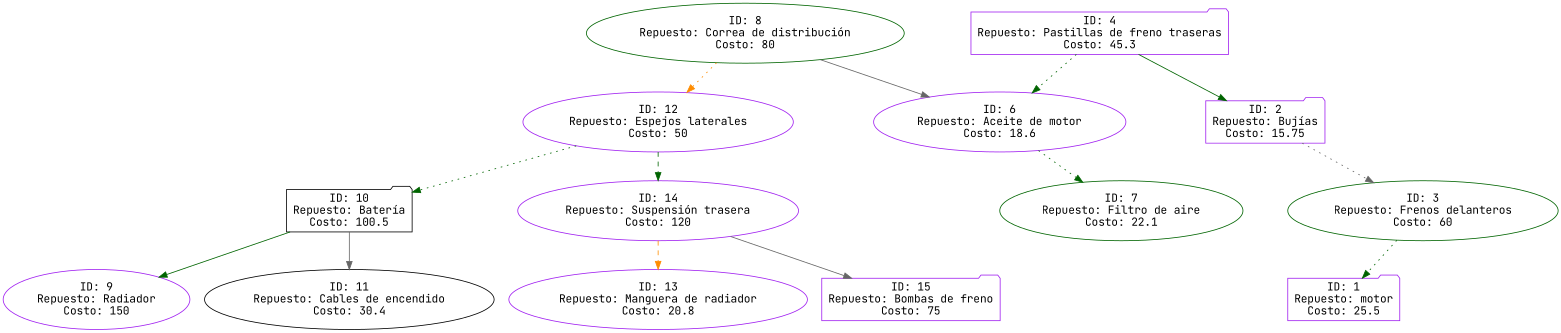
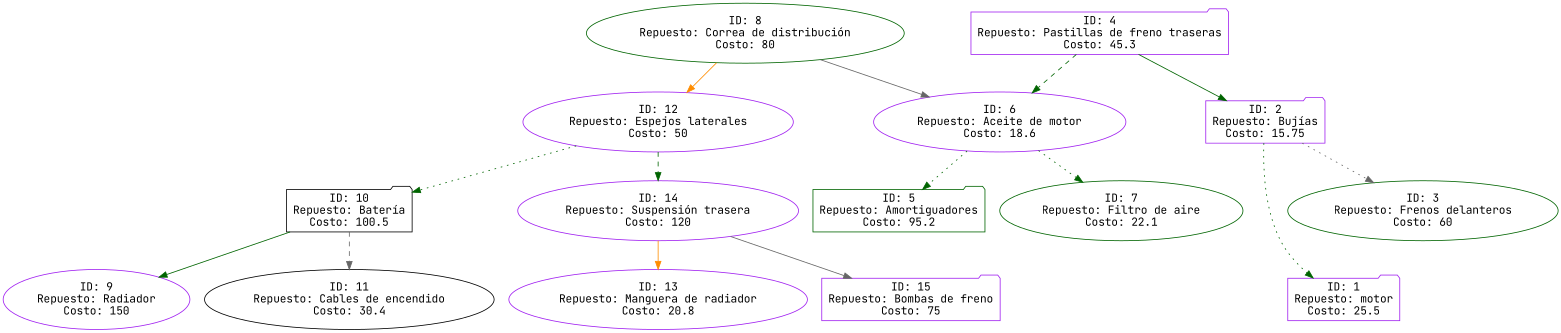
(1057, 71) -> (1057, 71)
(705, 75) -> (705, 75)
none -> (899, 211)
(349, 247) -> (349, 247)
(658, 251) -> (658, 251)
(1382, 256) -> (1270, 213)
